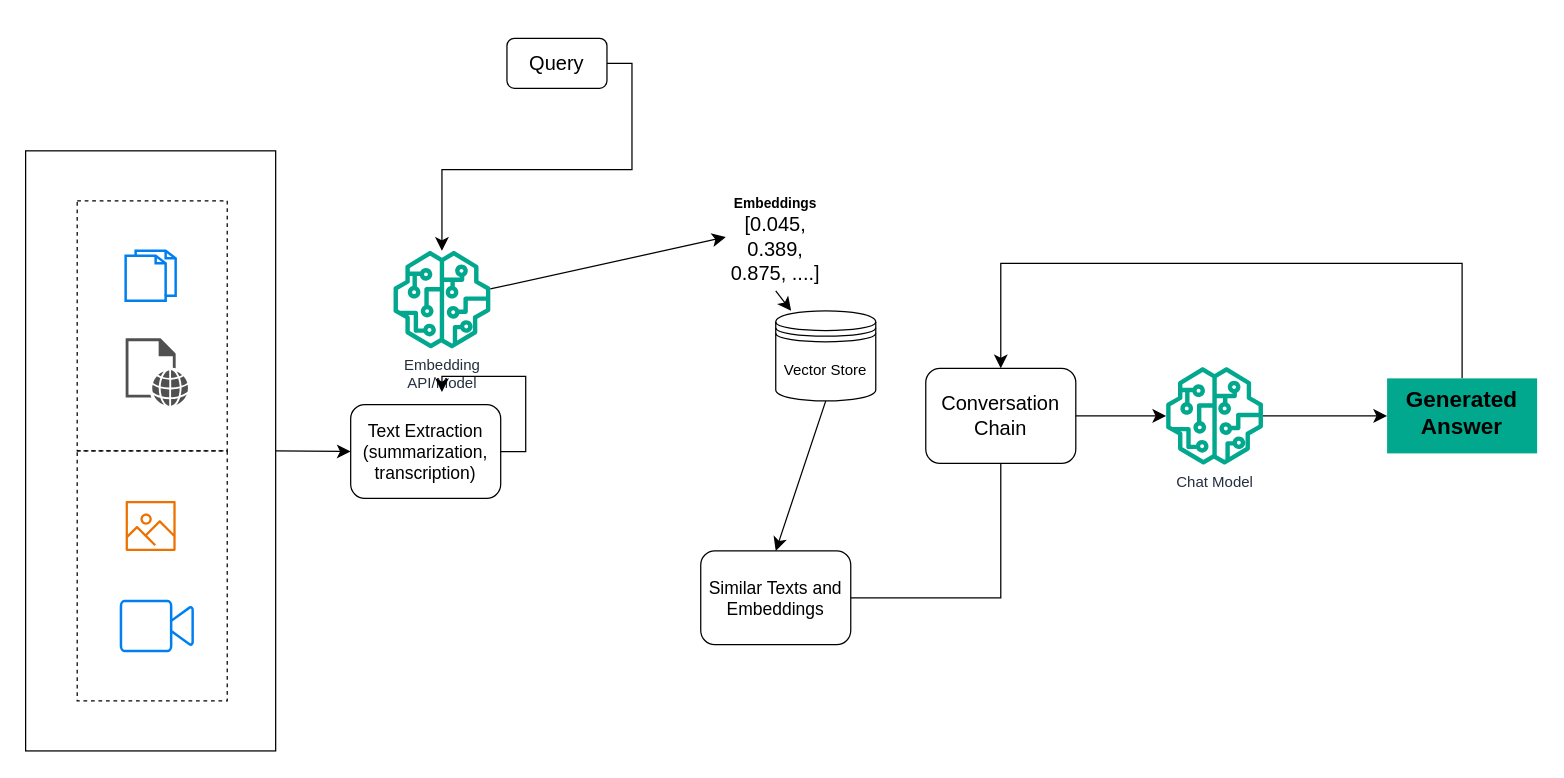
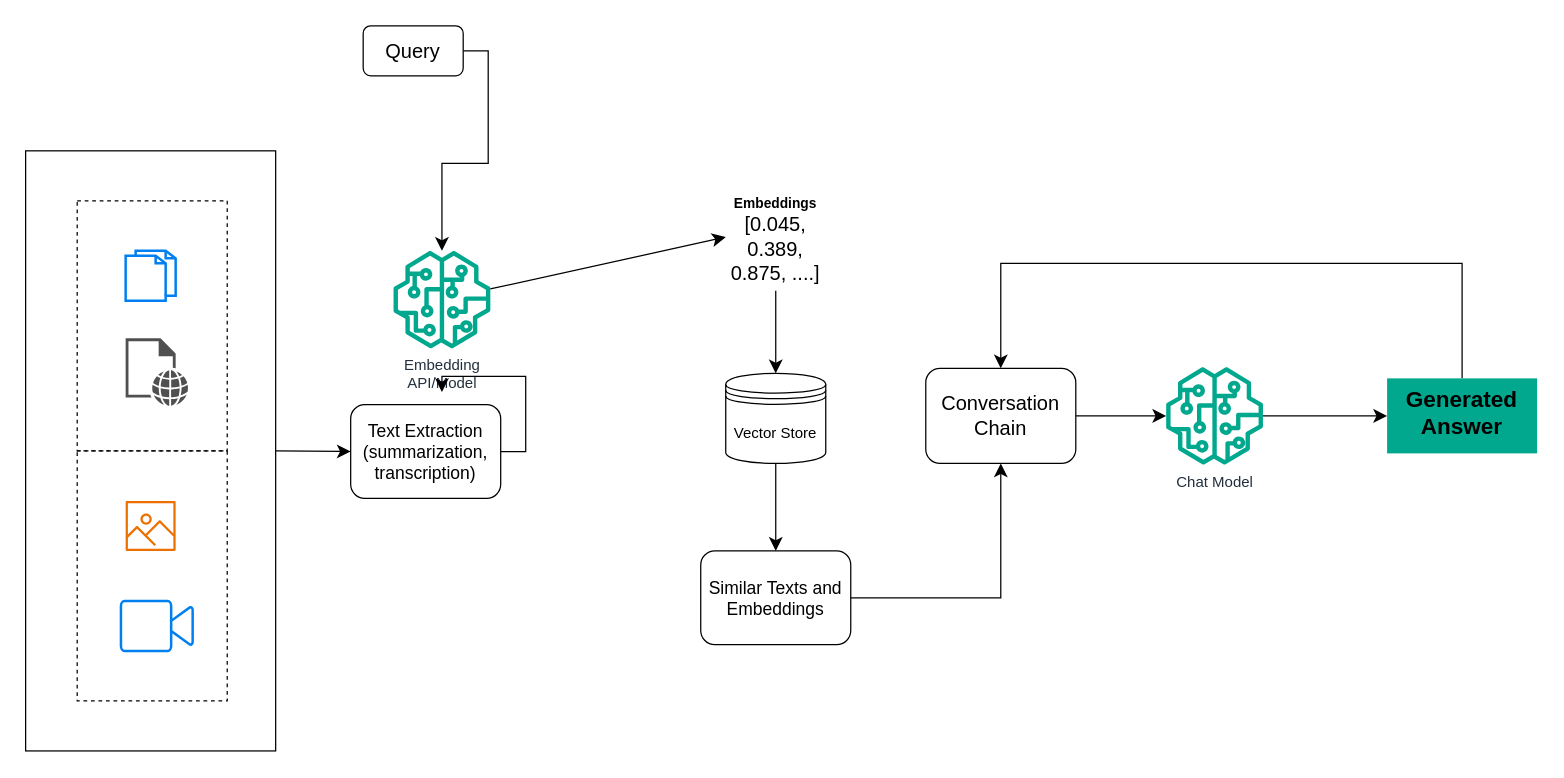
(557, 63) -> (413, 51)
(826, 356) -> (776, 418)
(1001, 470) -> (1001, 475)
